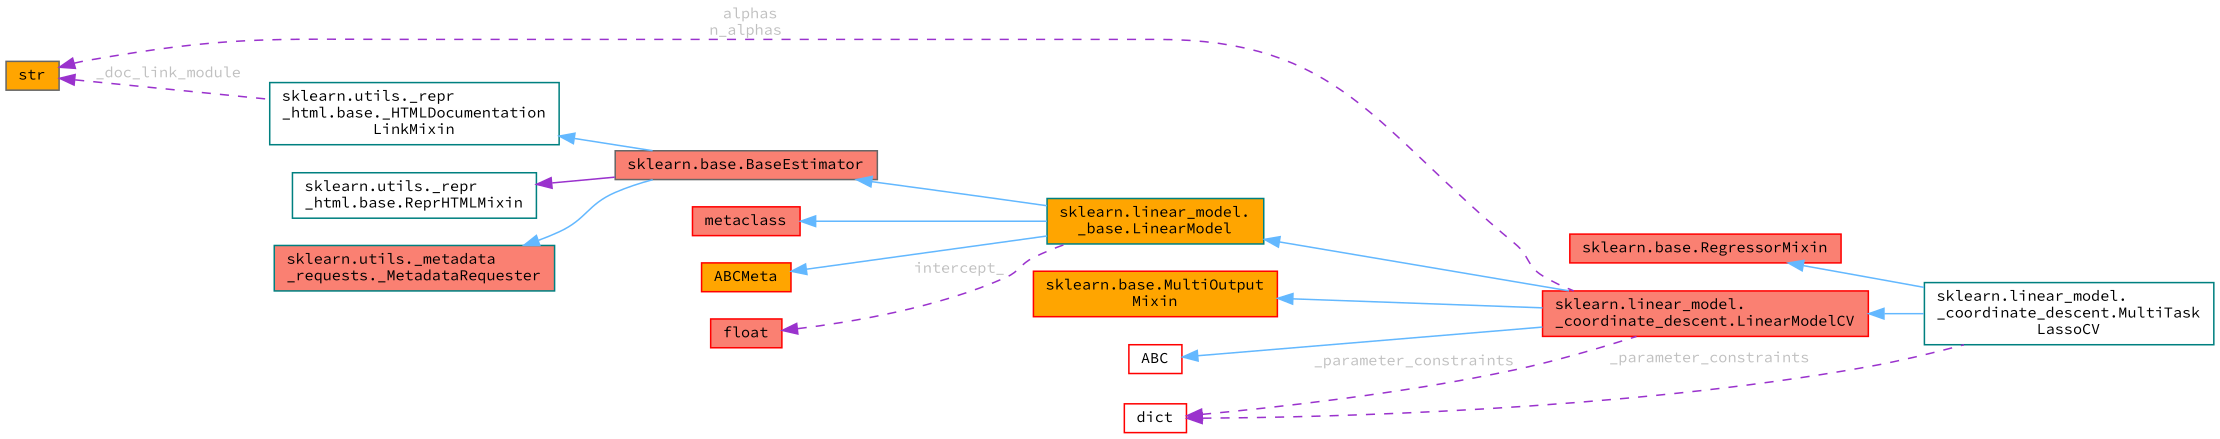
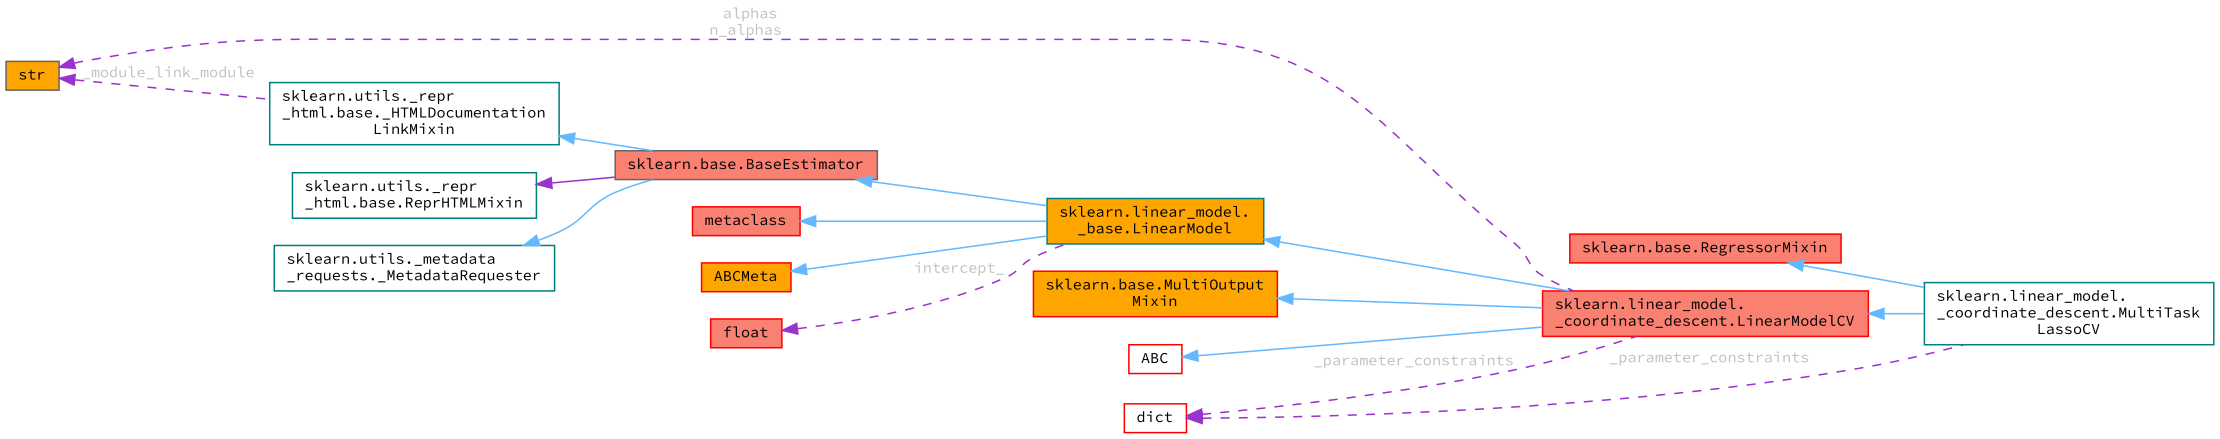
(164, 73) -> (164, 73)
(414, 268) -> (414, 268)
